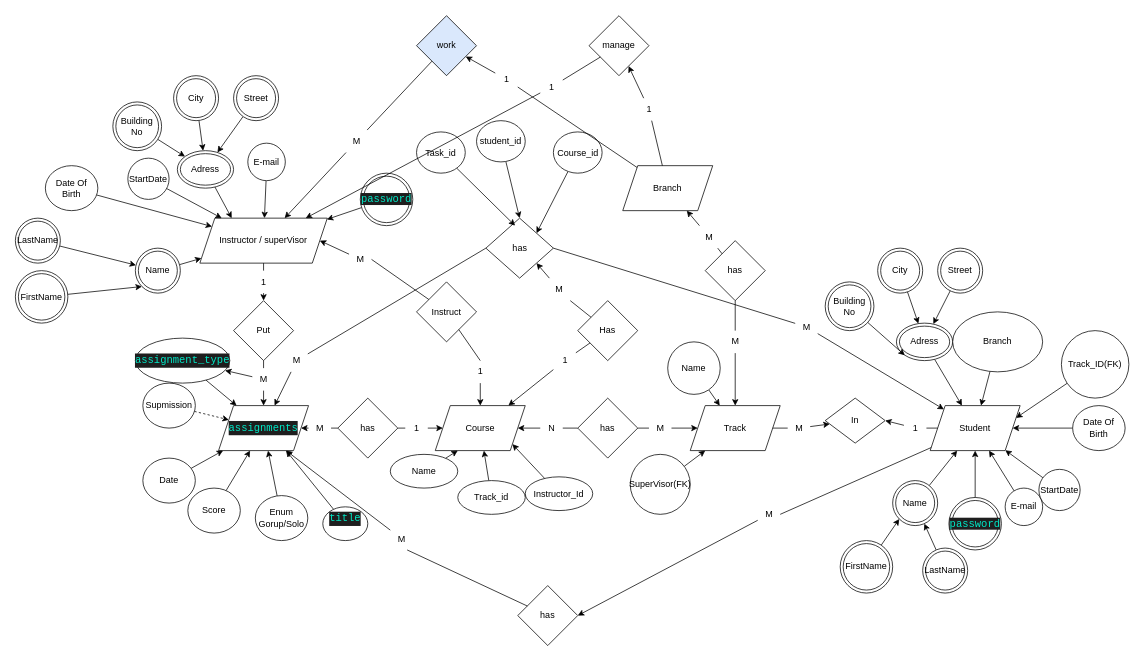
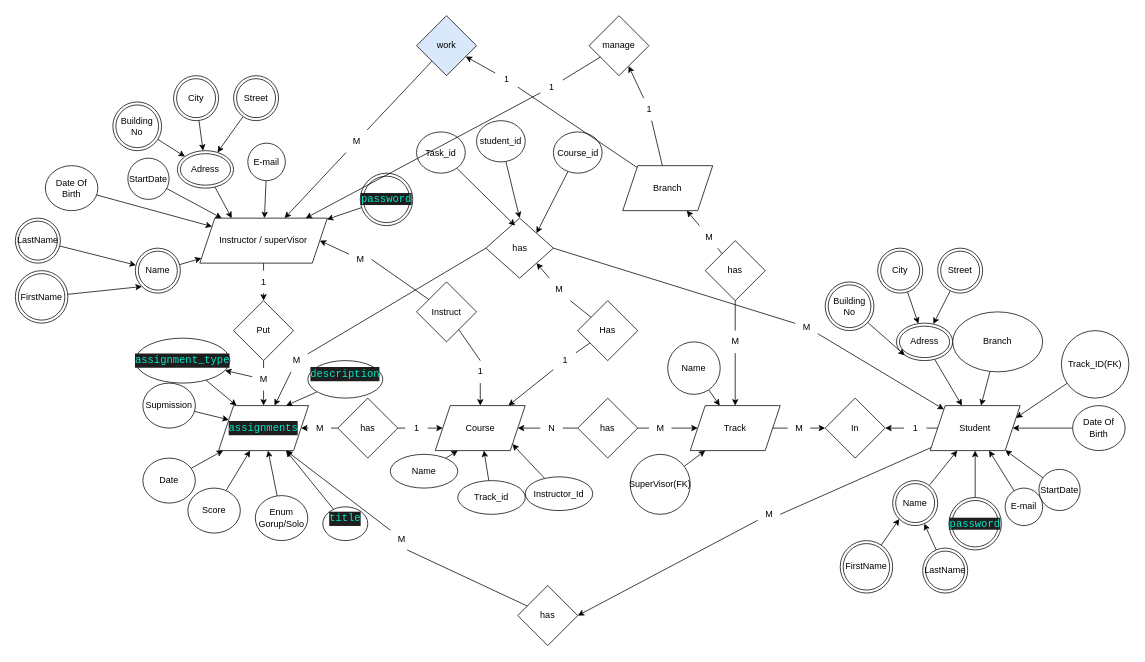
none -> (345, 379)
none -> (304, 397)
(209, 415) -> (209, 415)
(855, 420) -> (855, 428)
